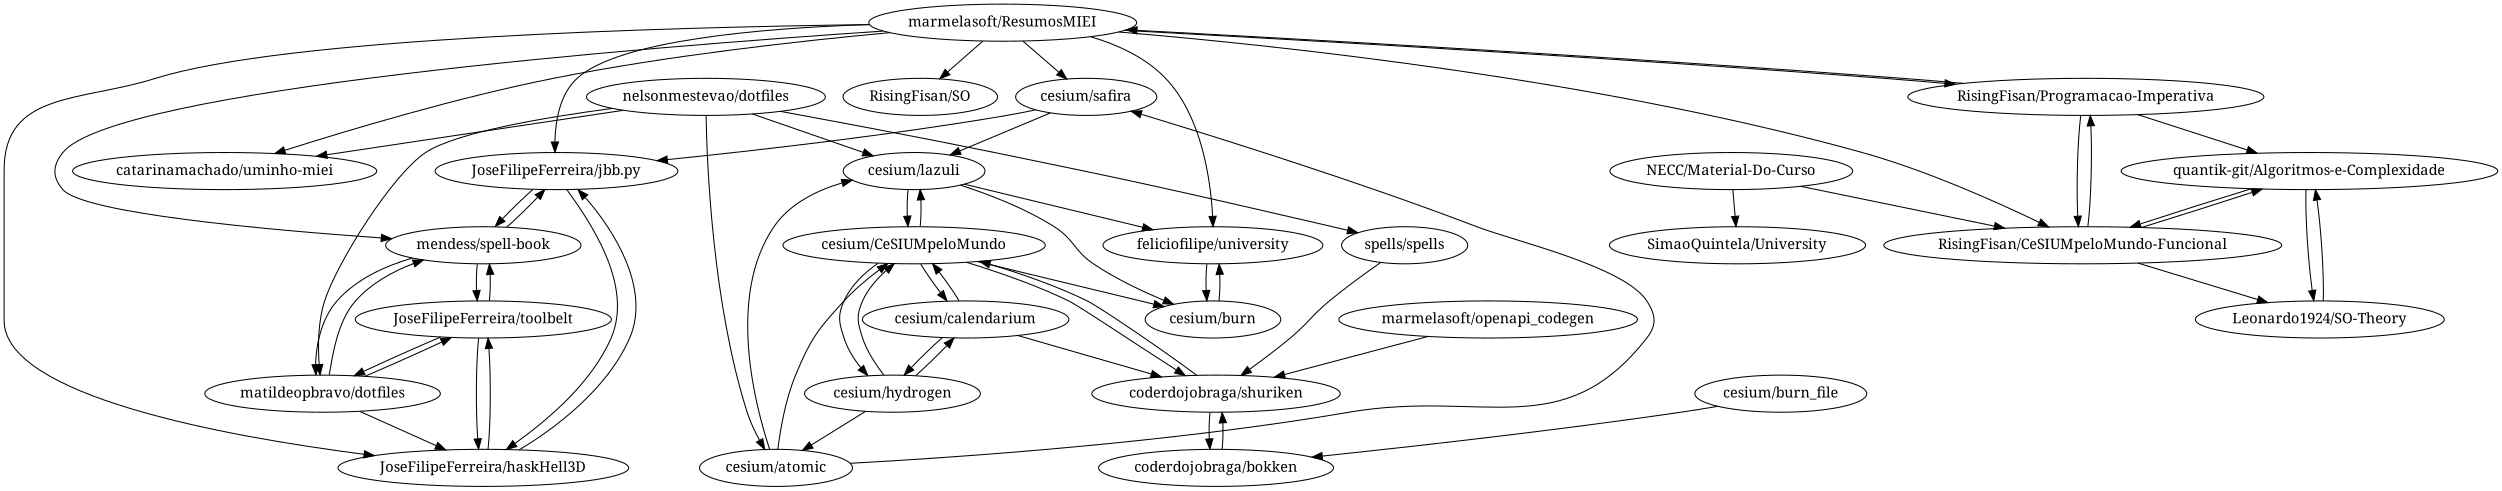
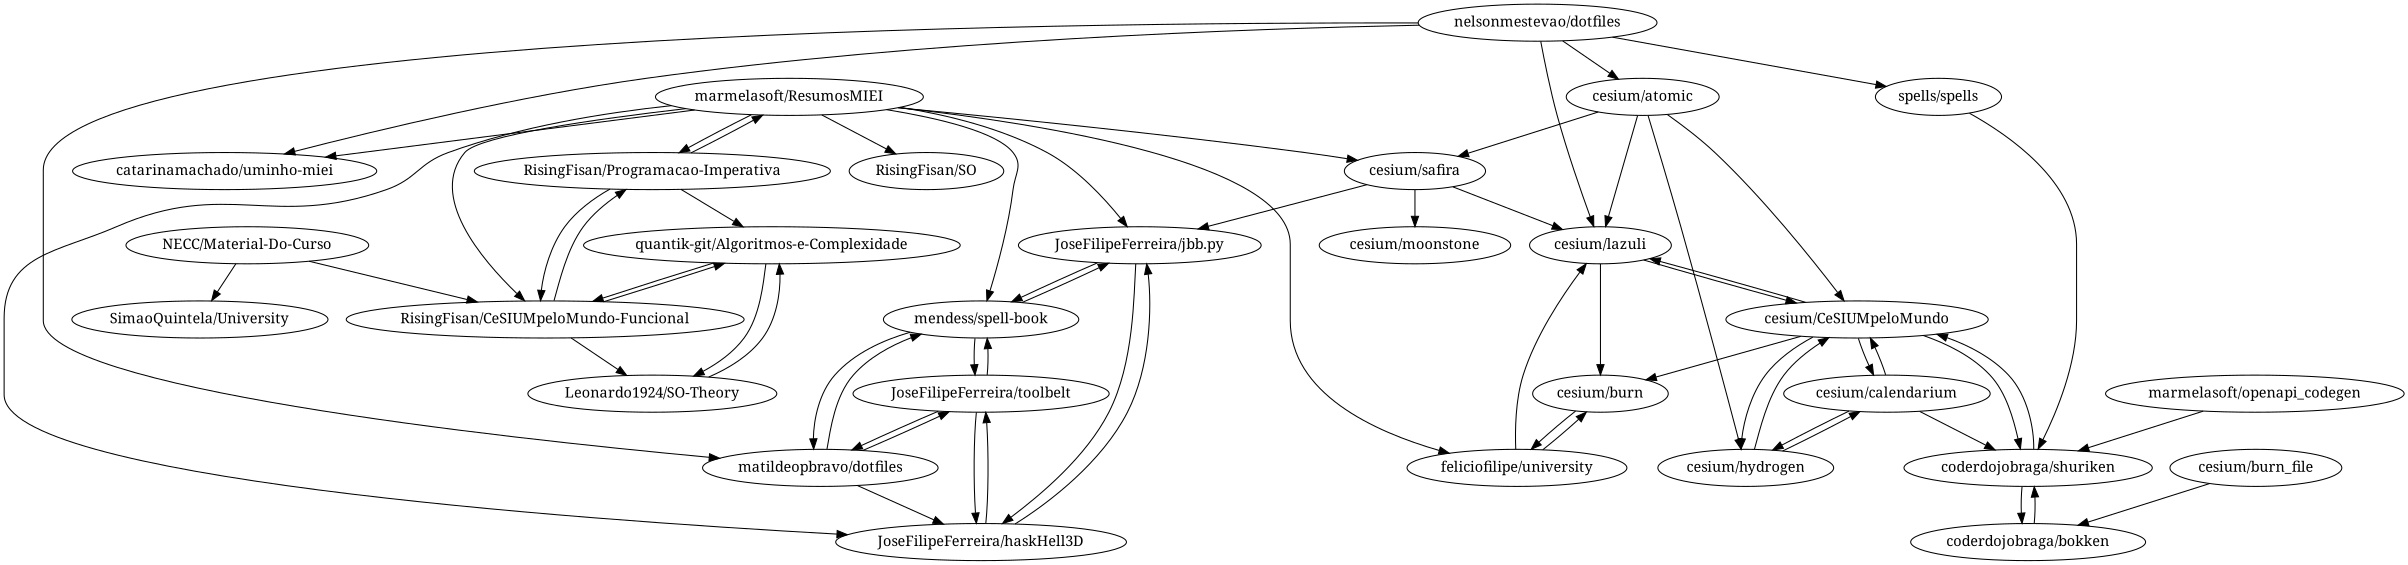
(1054, 206) -> (1531, 355)
none -> (1415, 245)
(838, 428) -> (1697, 285)
